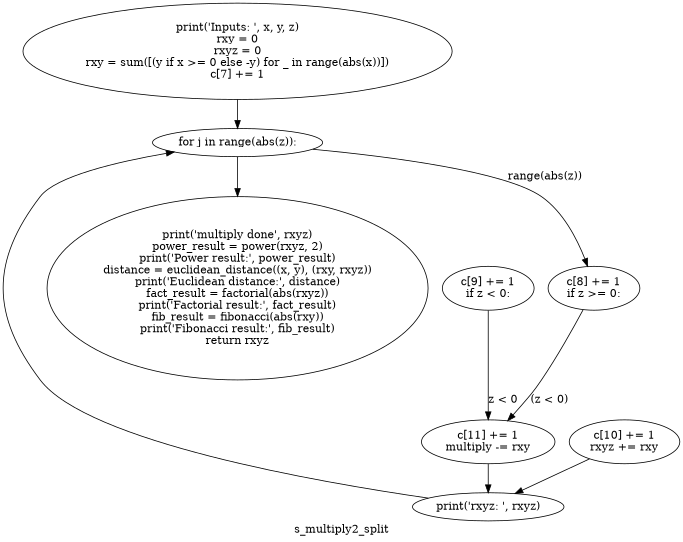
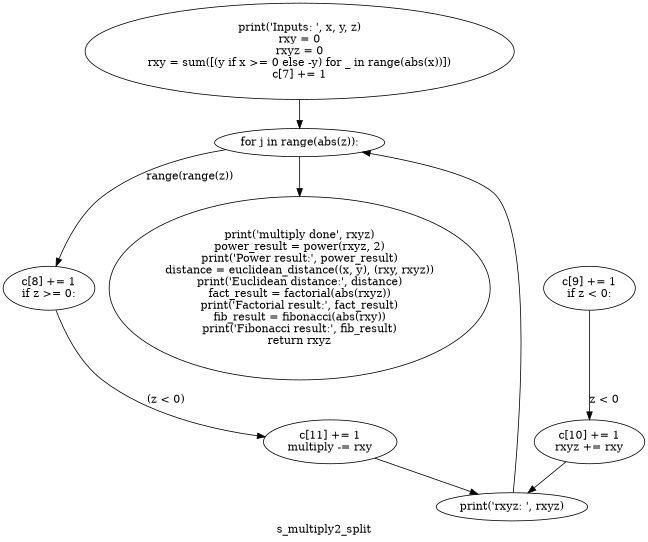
(545, 177) -> (190, 177)
(488, 361) -> (589, 361)
